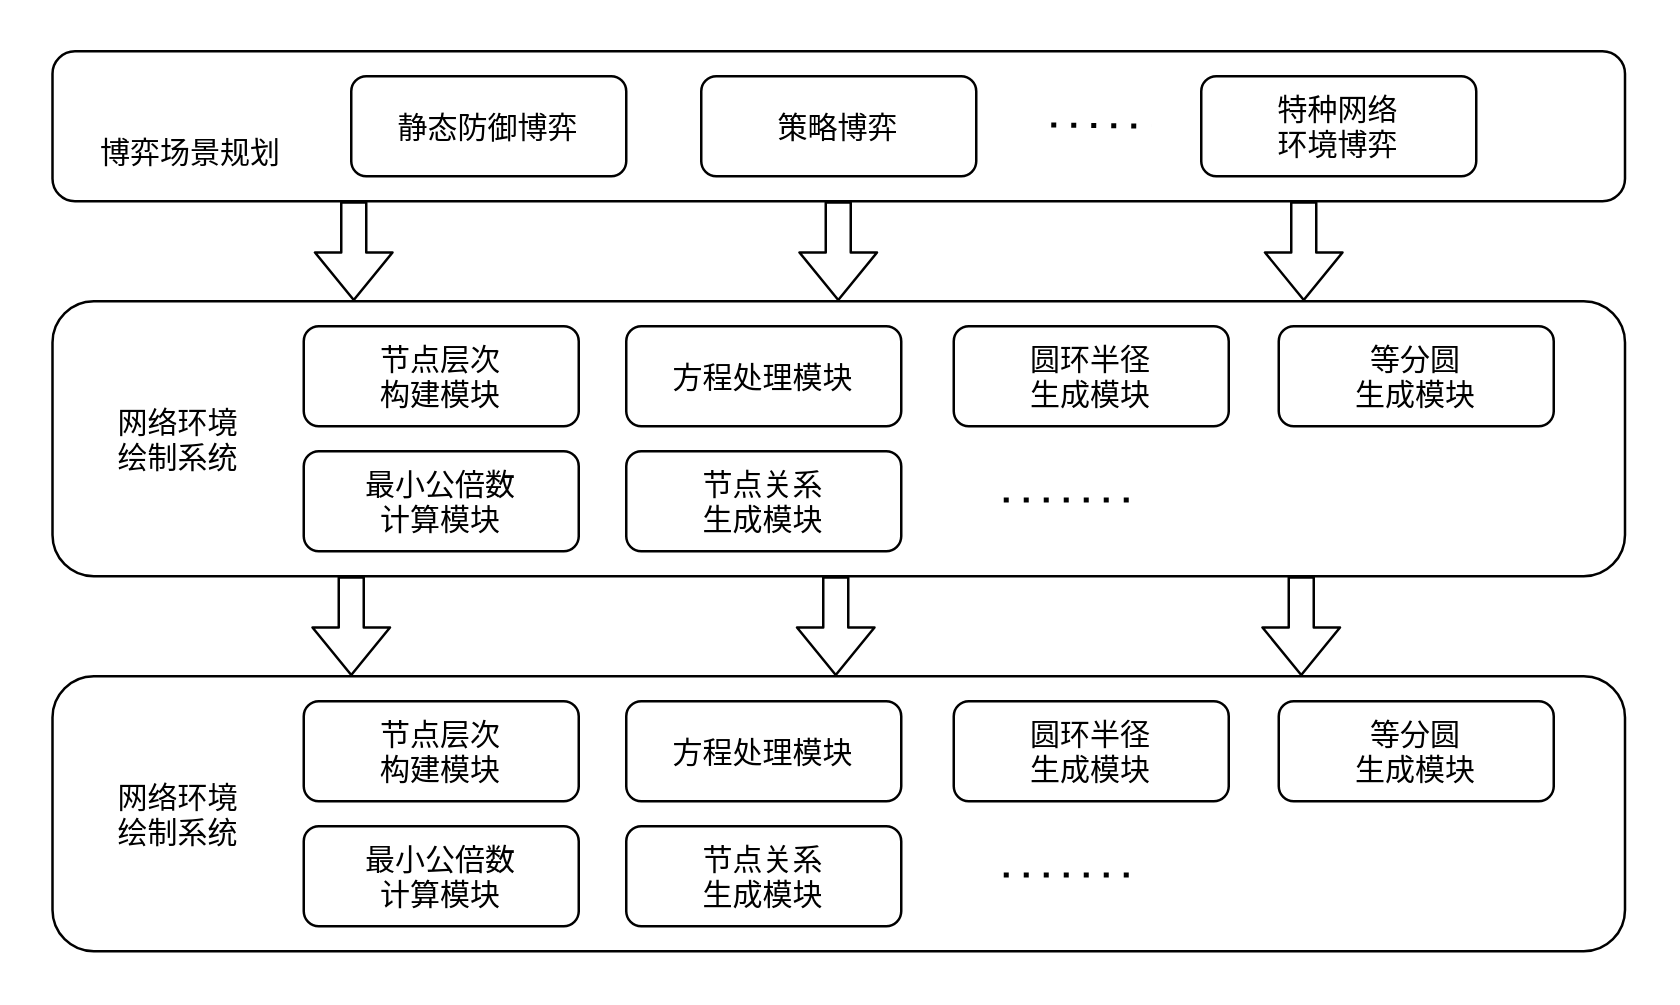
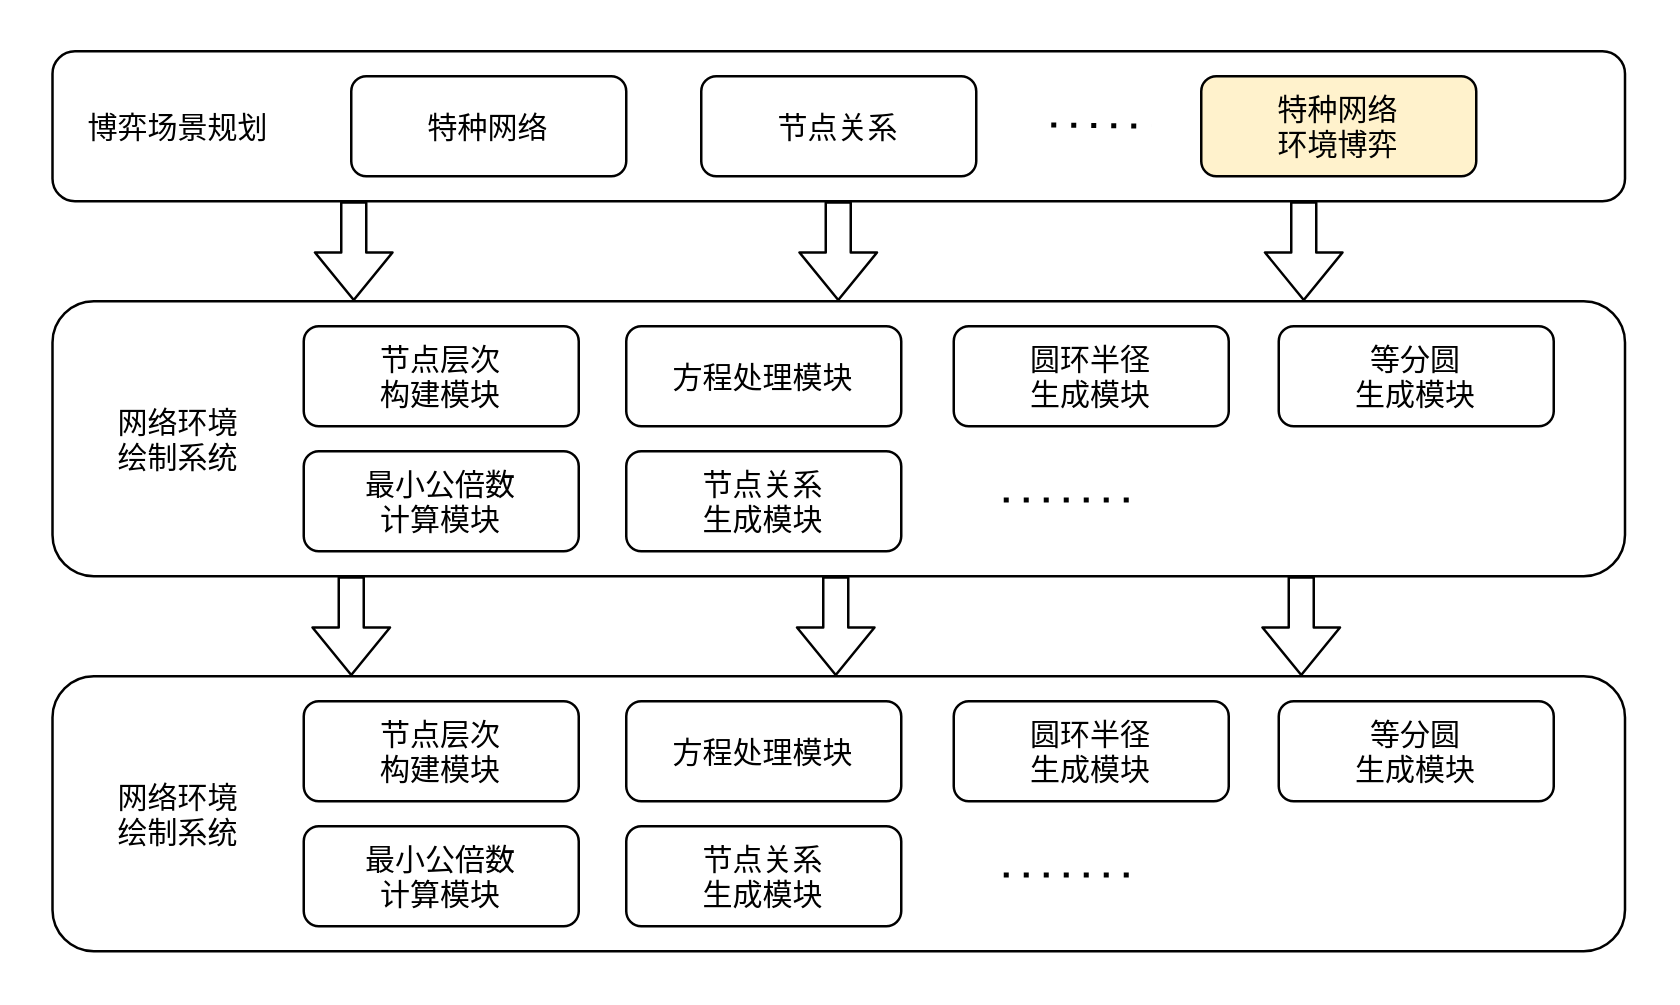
(1339, 126) -> (1339, 126)
(488, 128) -> (488, 128)
(838, 128) -> (838, 128)
(191, 151) -> (179, 126)
